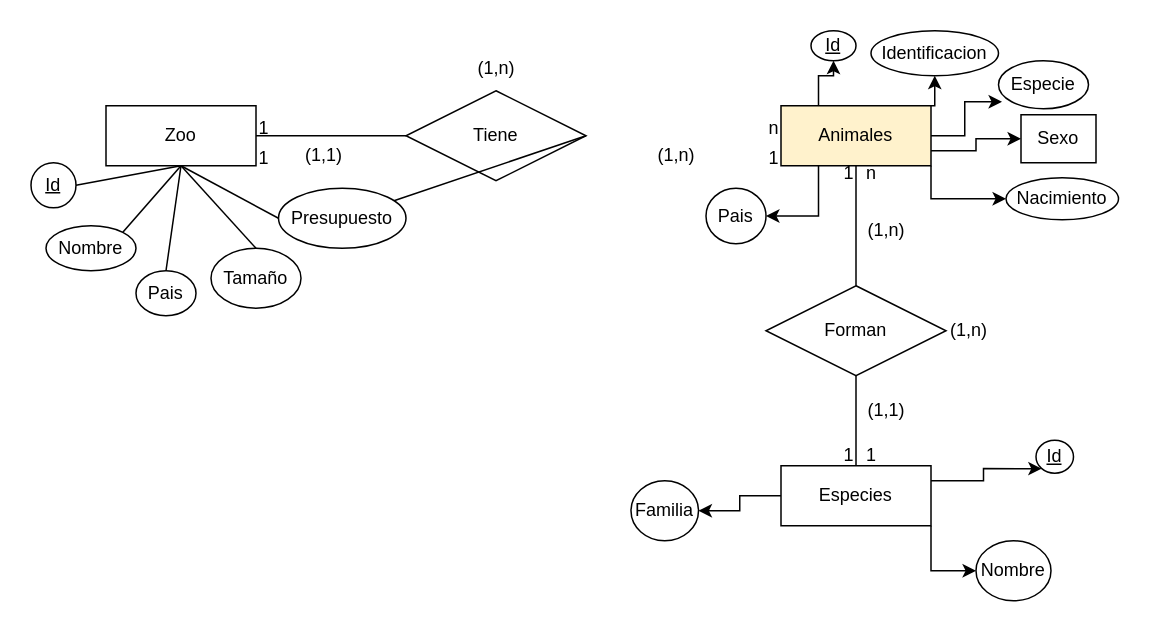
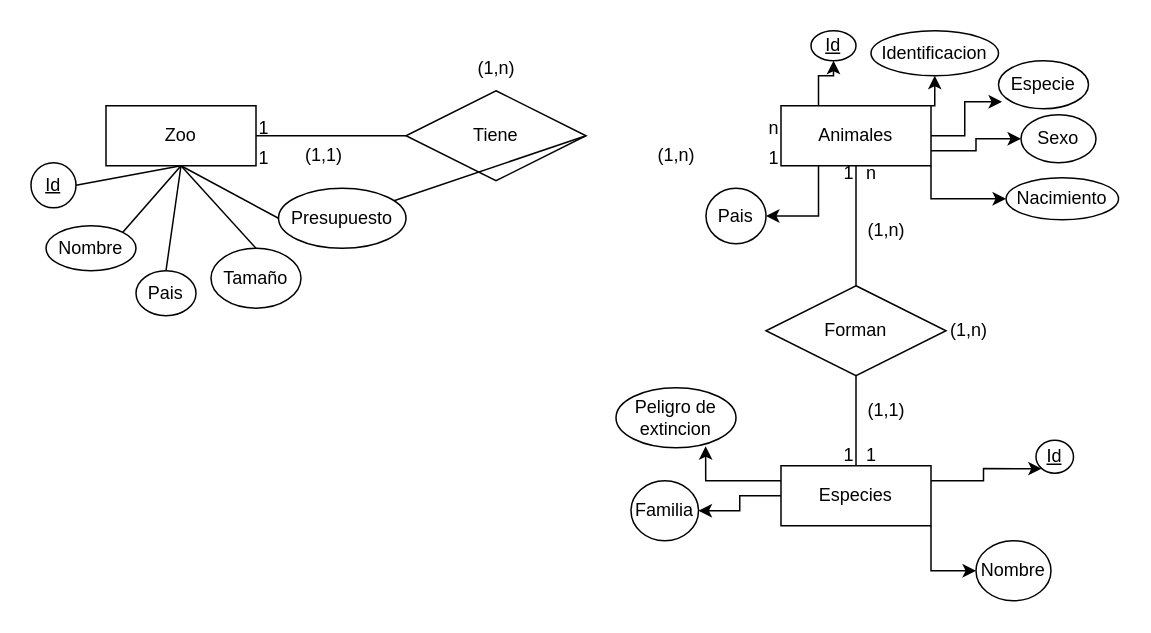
(856, 136) -> (856, 136)
(1058, 139) -> (1058, 139)
none -> (676, 418)
none -> (732, 481)
